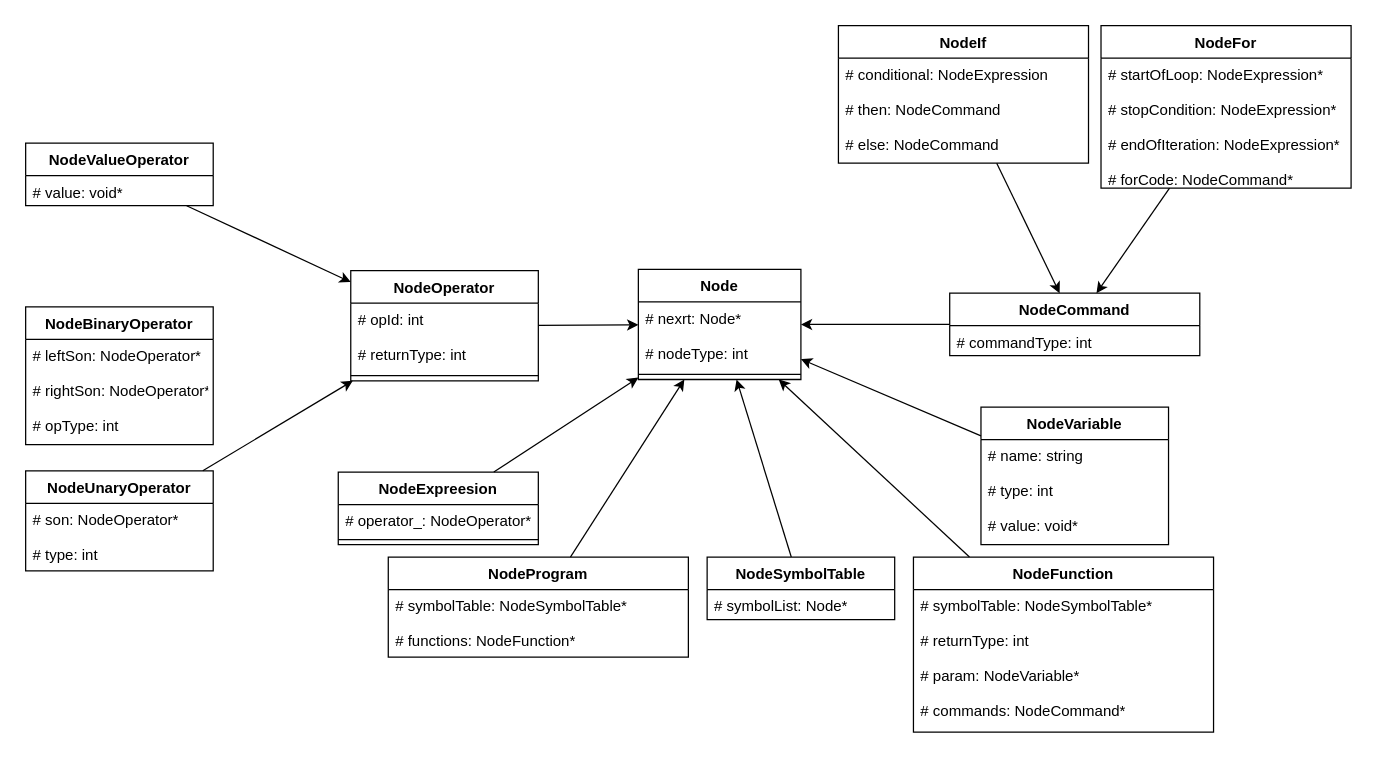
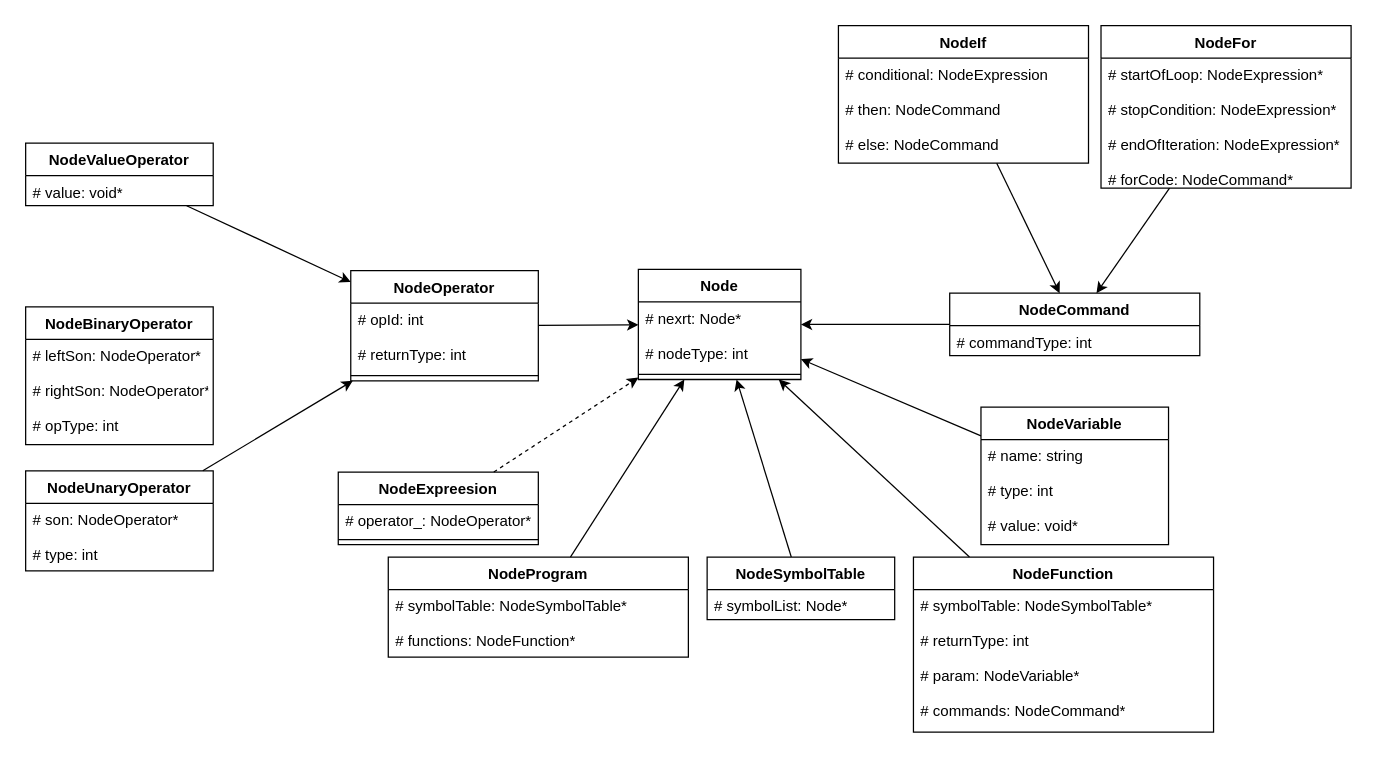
(563, 426) -> (563, 426)
